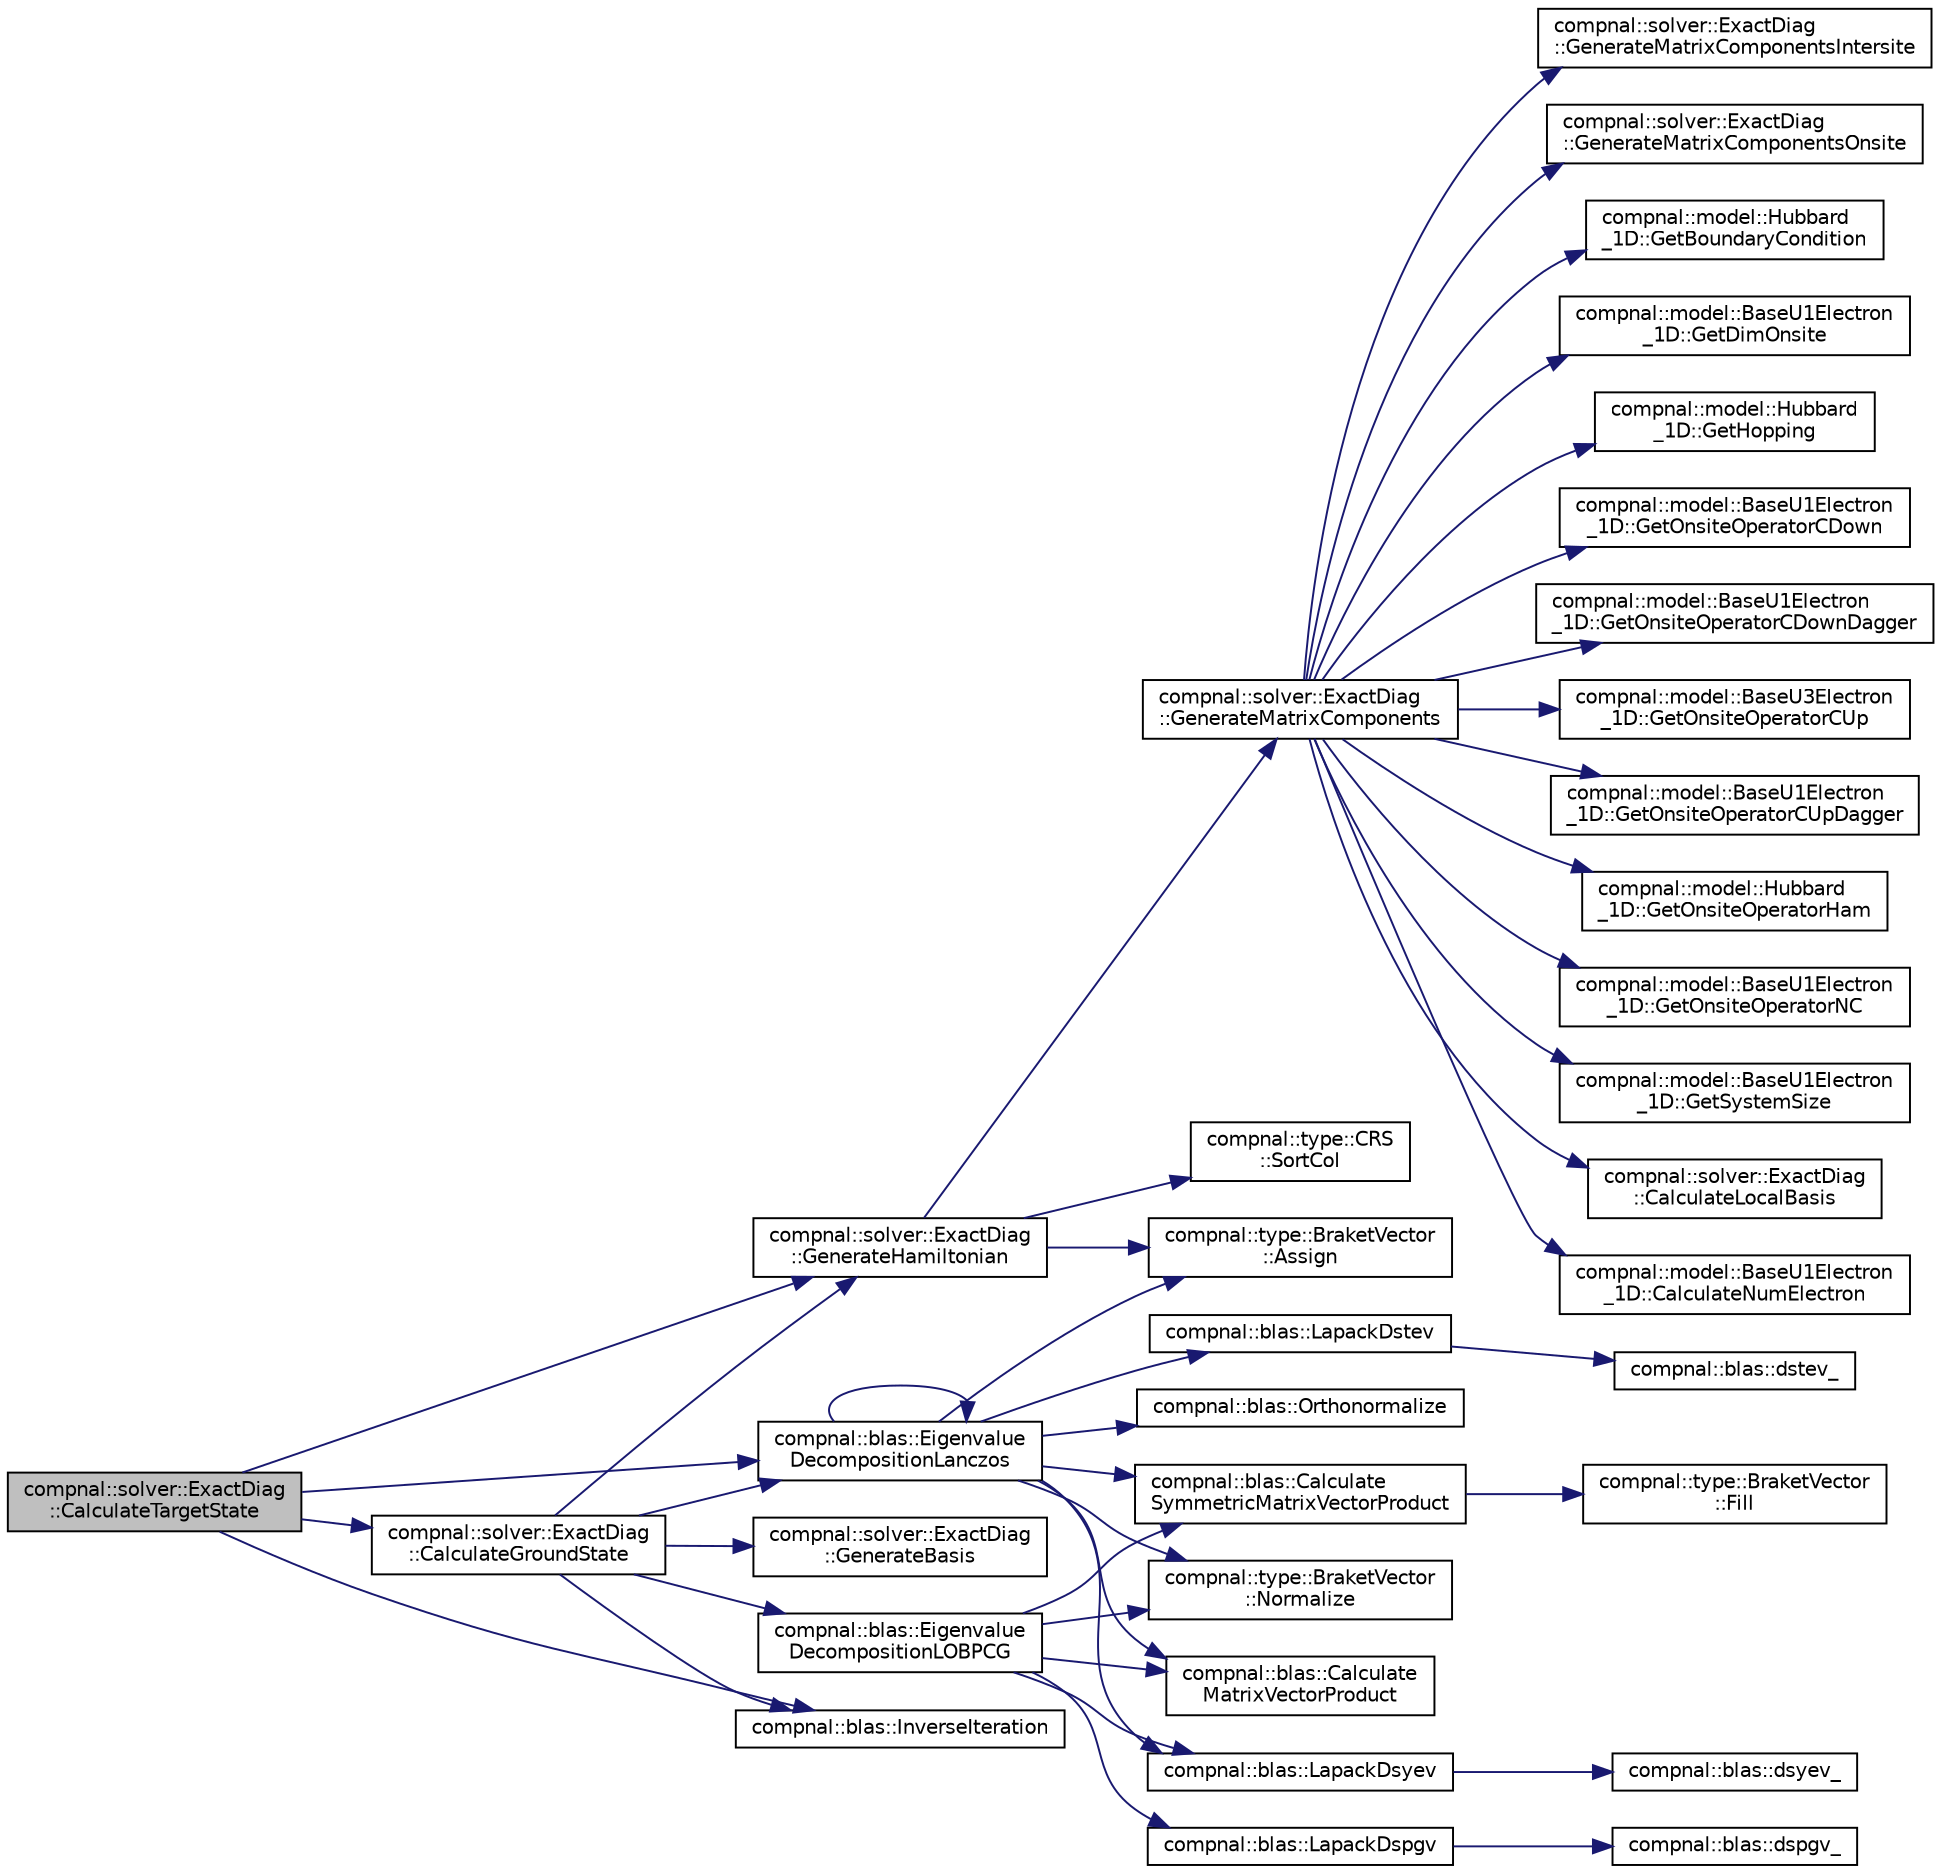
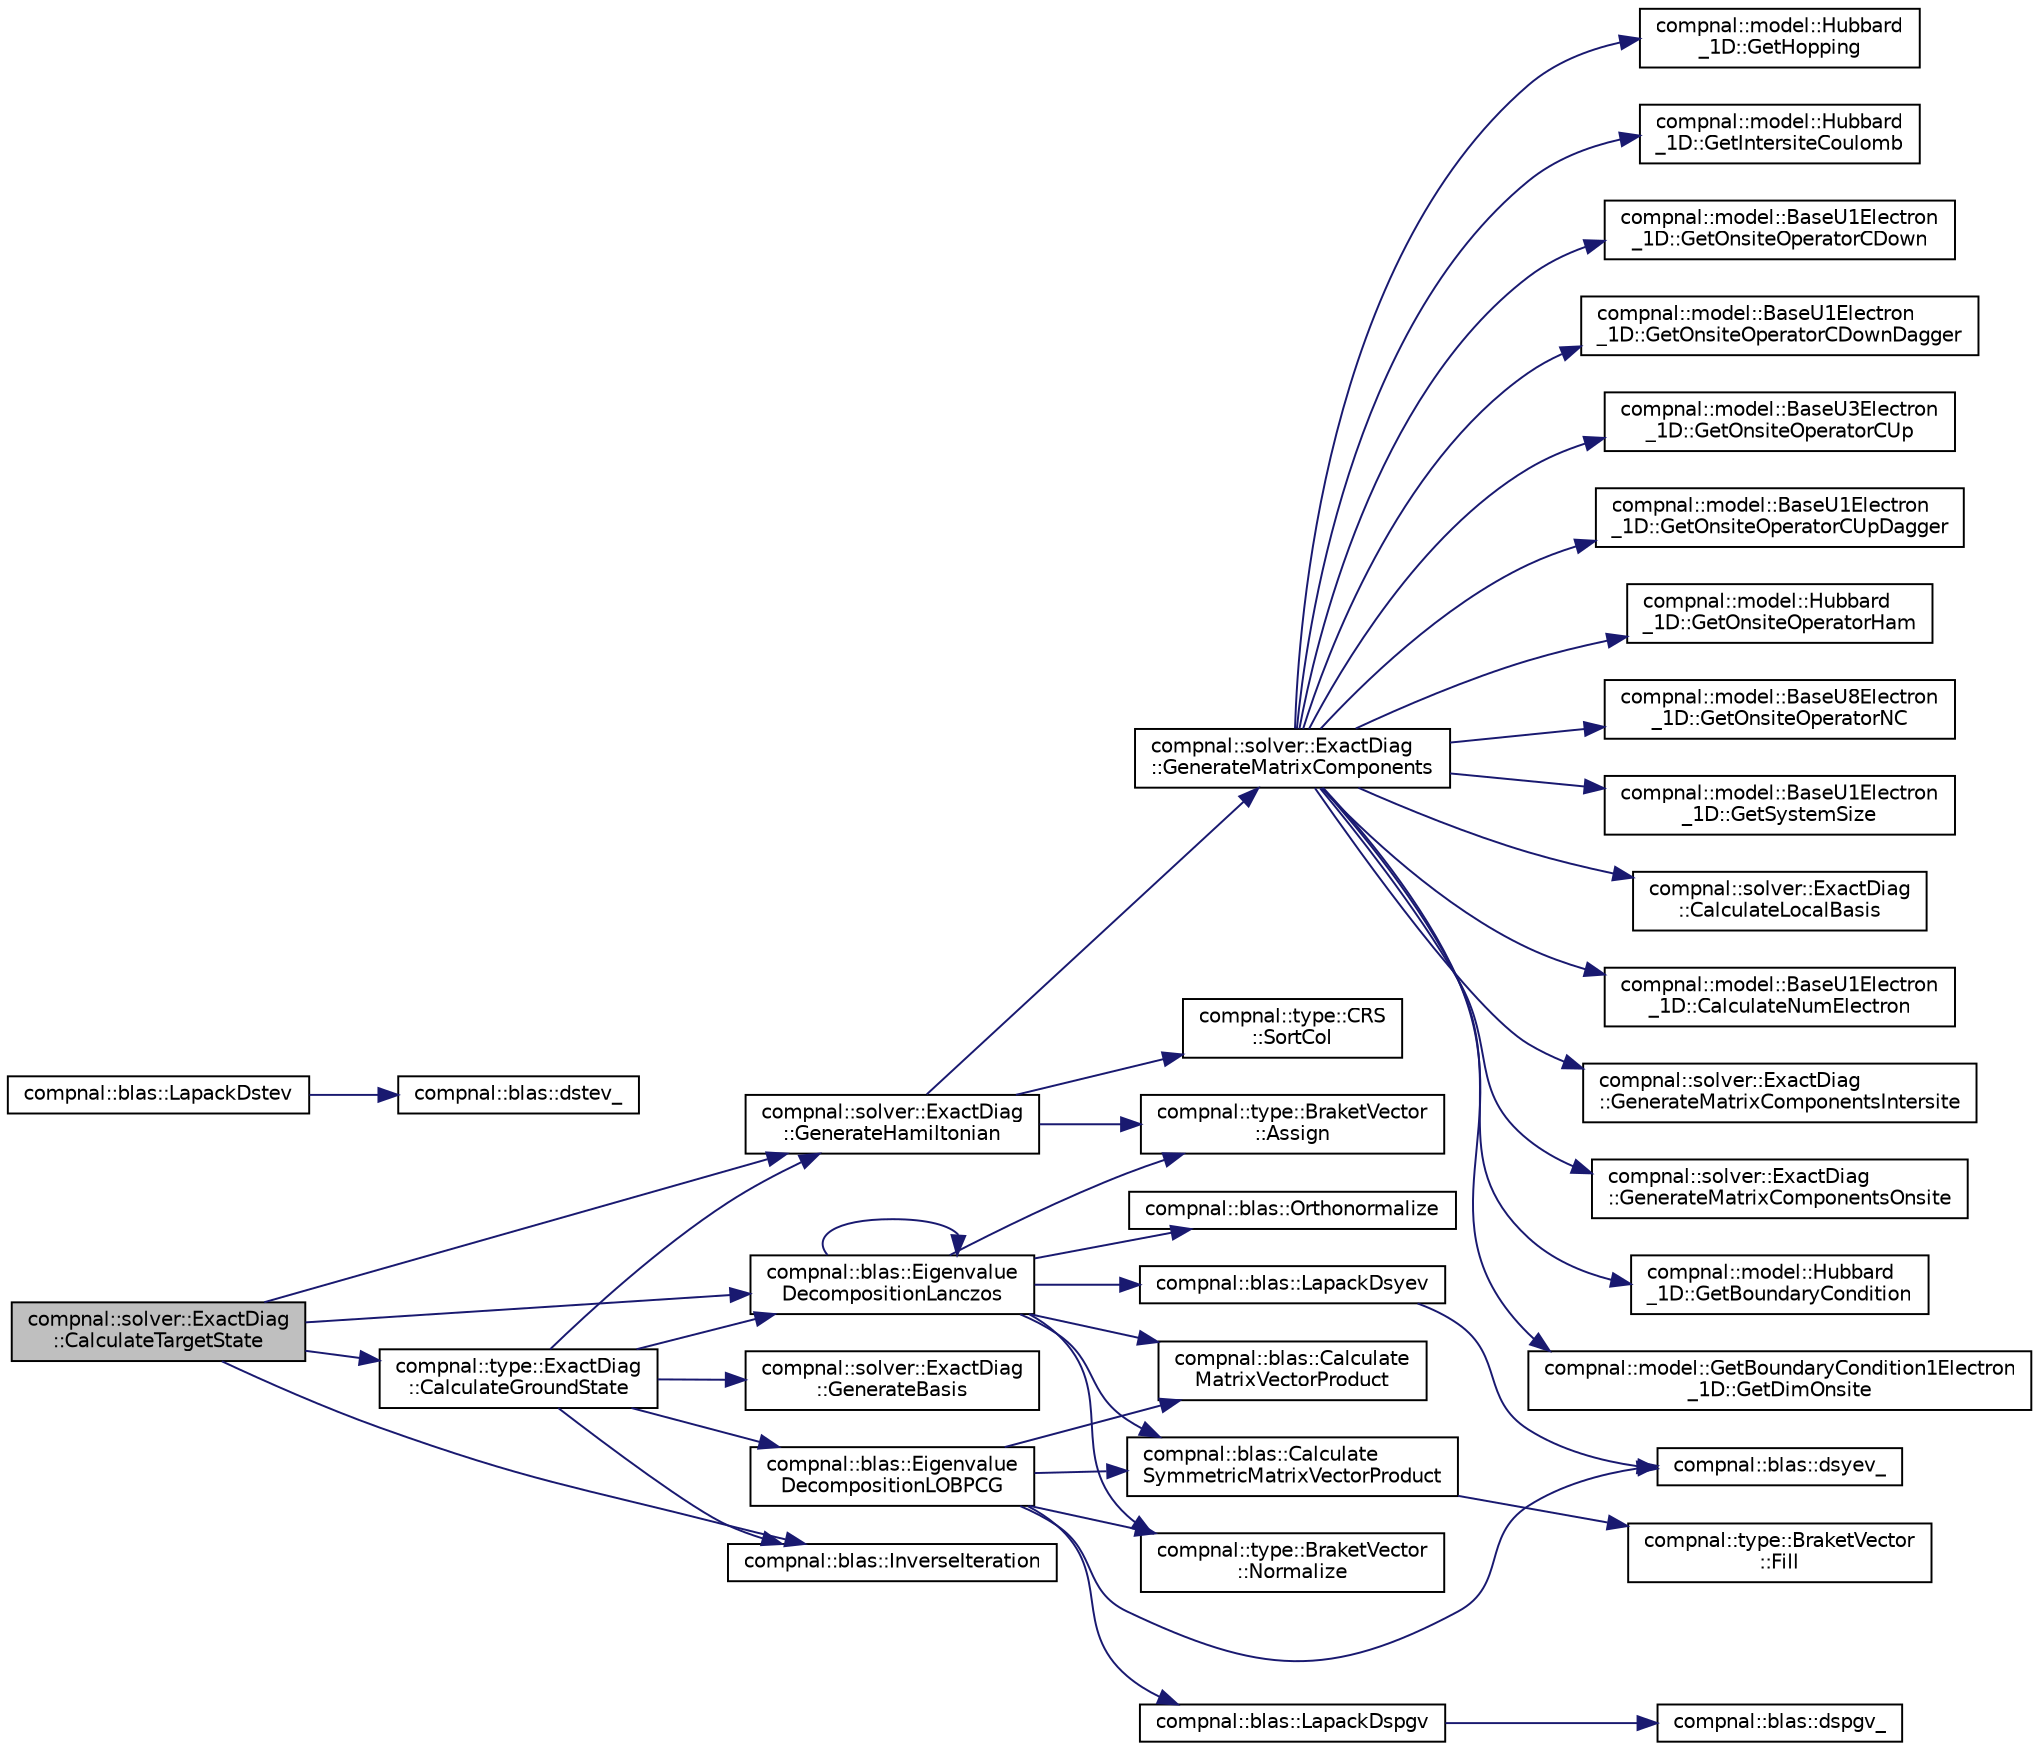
none -> (1780, 134)
(1735, 326) -> (1780, 1381)
(1735, 997) -> (1780, 709)
(1084, 1386) -> none
(519, 1545) -> (519, 1379)
(1098, 1712) -> (1339, 1657)
